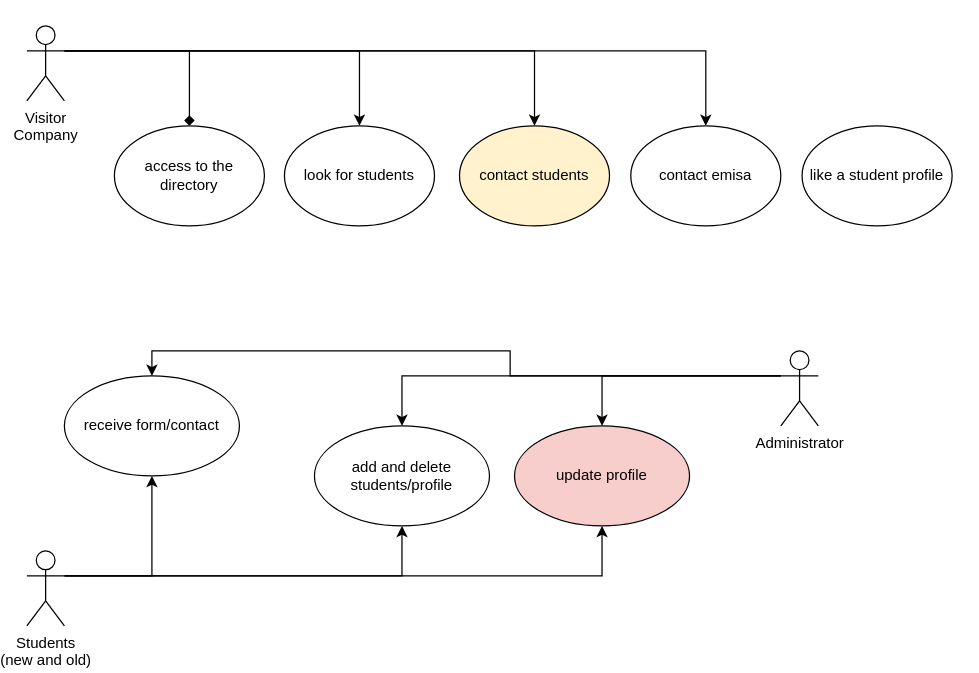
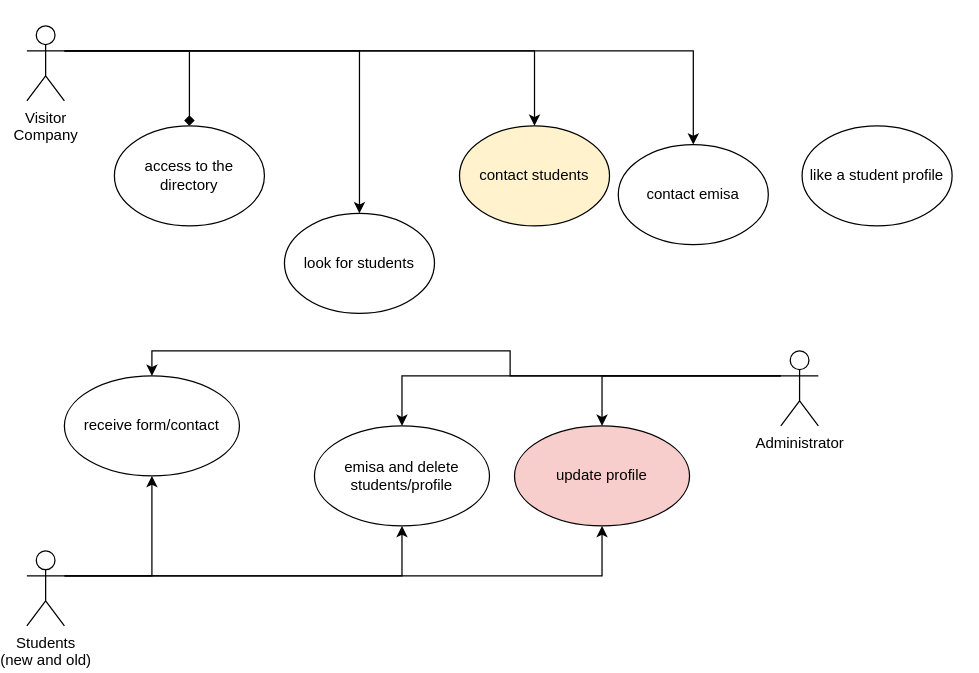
(359, 176) -> (359, 263)
(706, 176) -> (693, 194)
(402, 476) -> (402, 476)
